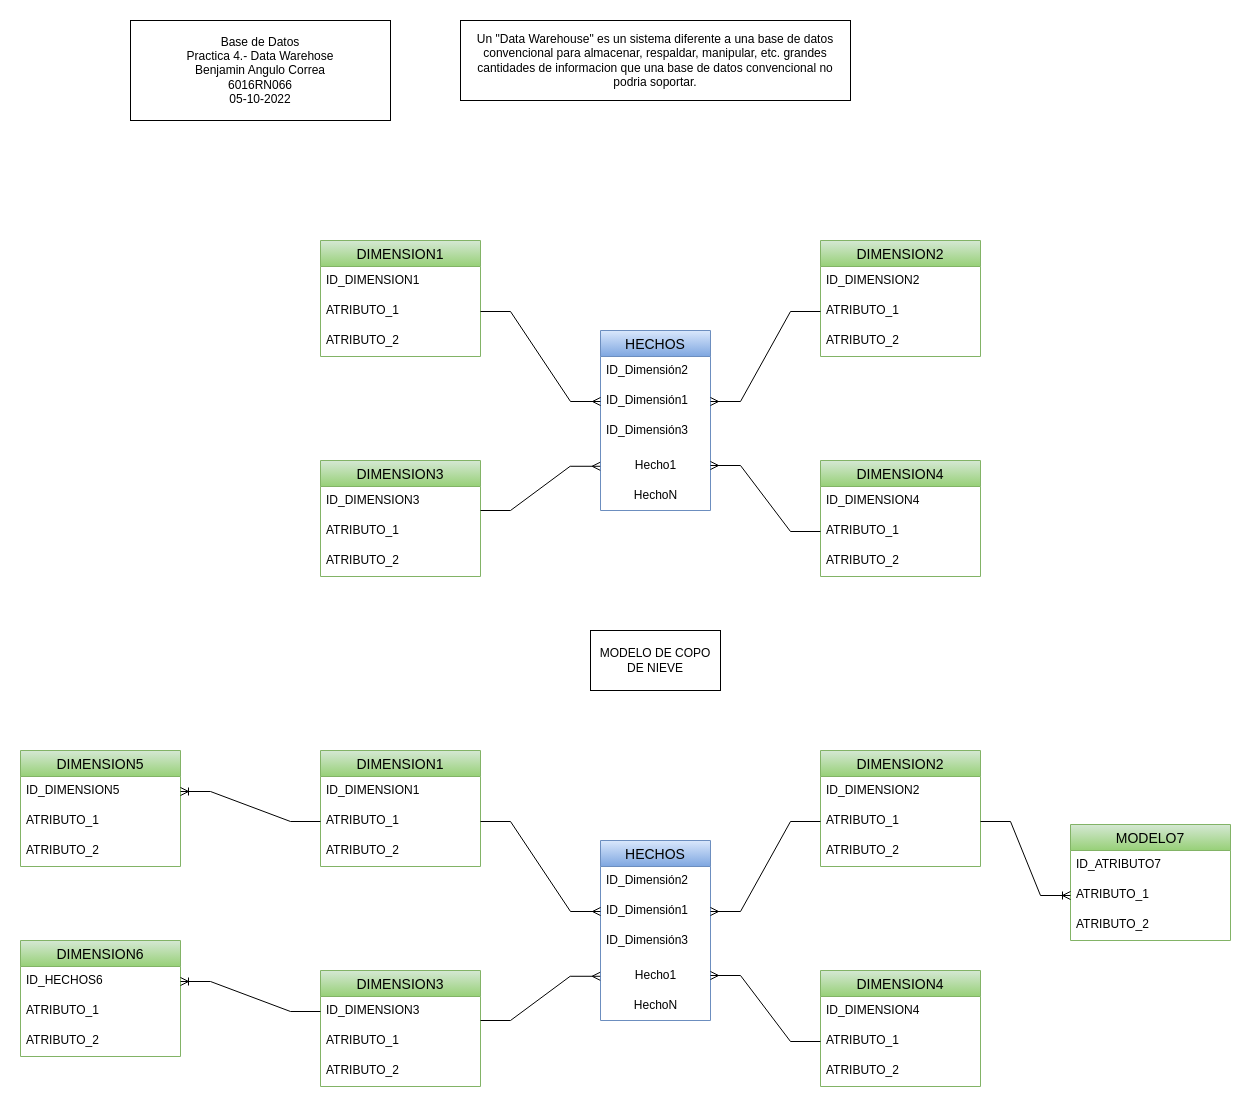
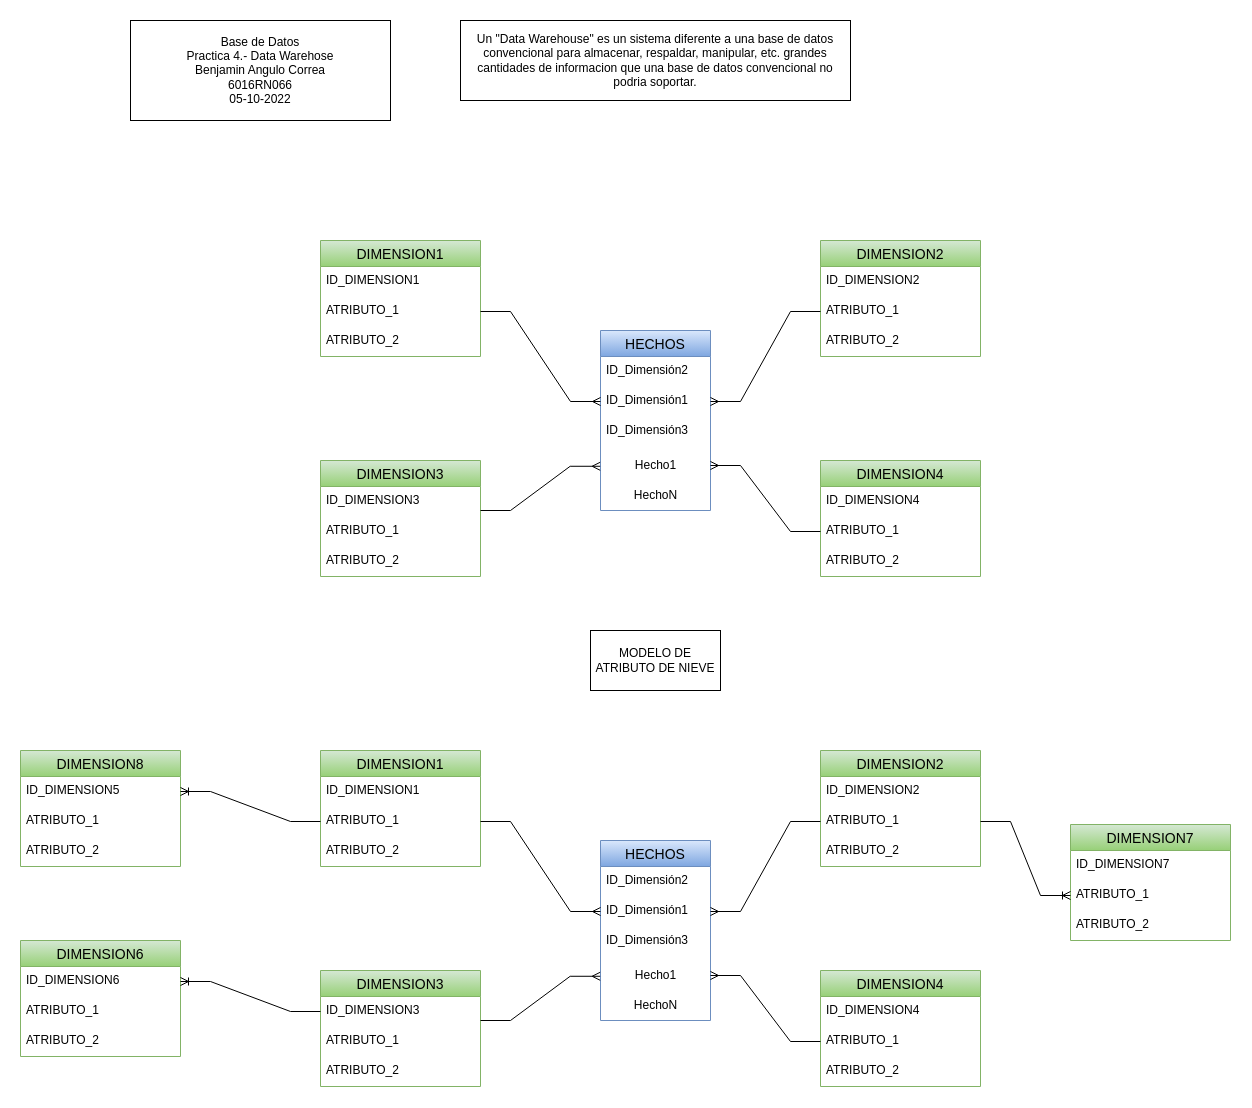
(656, 661) -> (656, 661)
(100, 764) -> (100, 764)
(1150, 838) -> (1150, 838)
(1116, 864) -> (1120, 864)
(60, 980) -> (70, 980)
